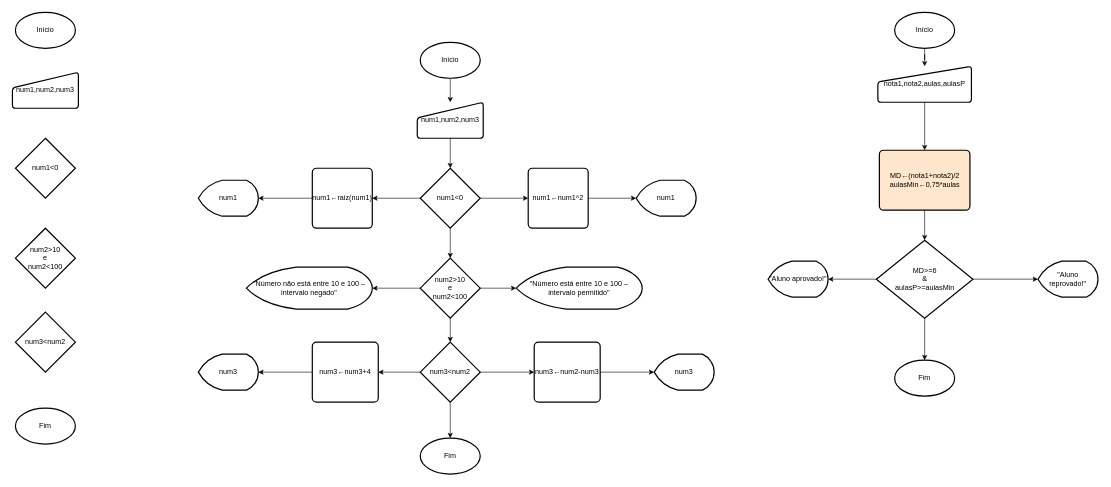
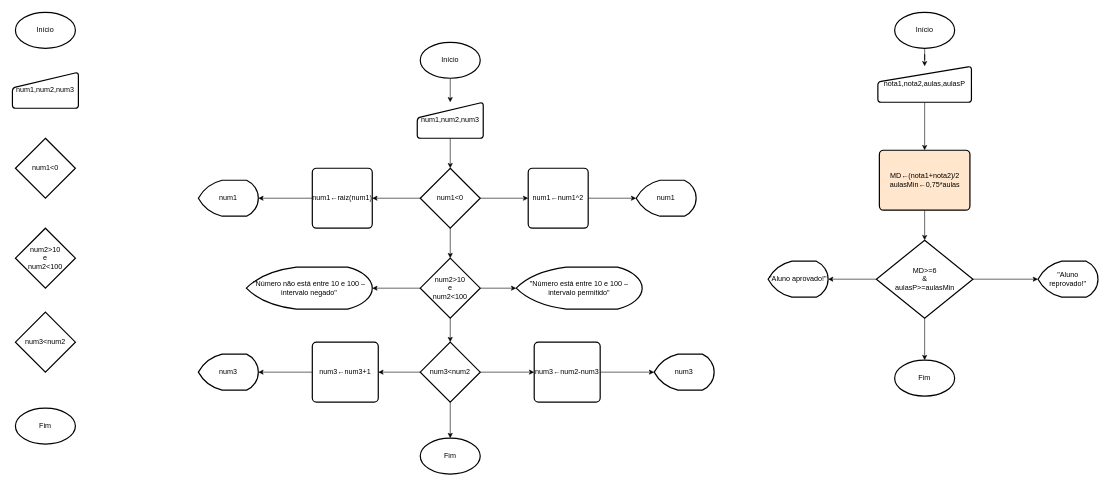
(345, 372) -> (345, 372)
